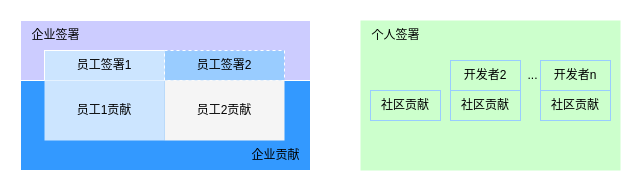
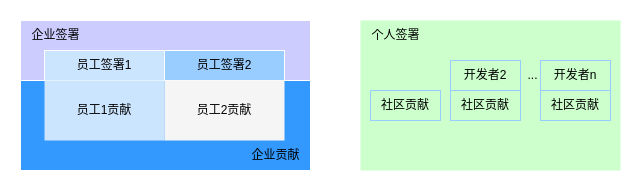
(225, 66) -> (225, 66)
